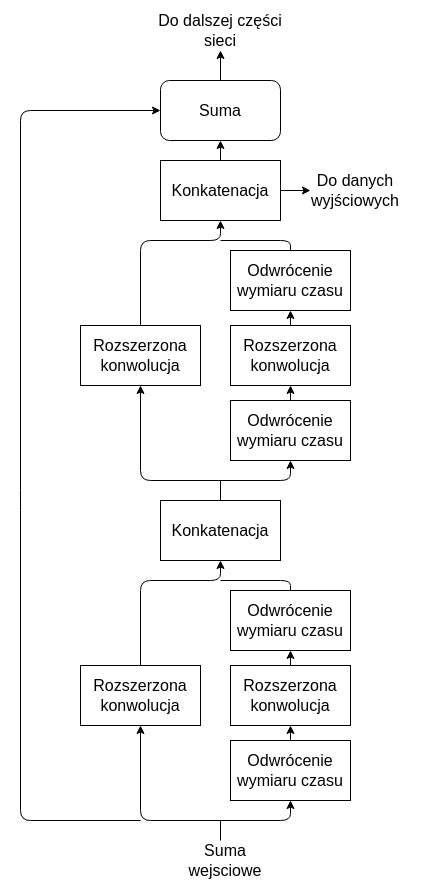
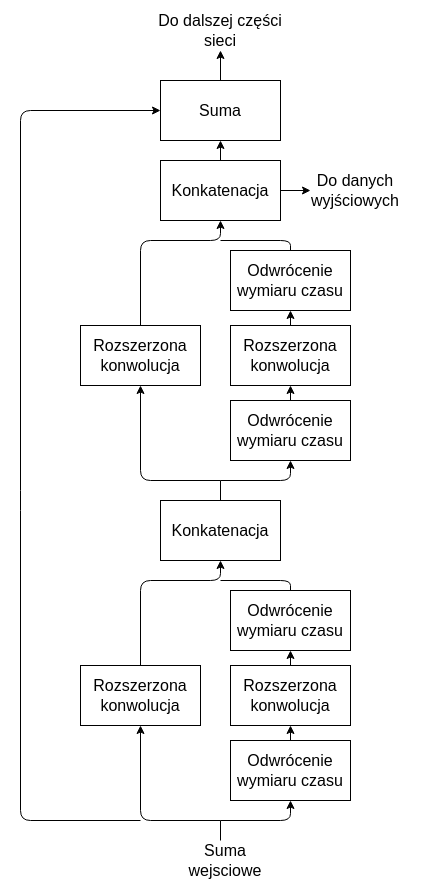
(221, 111) -> (221, 111)
